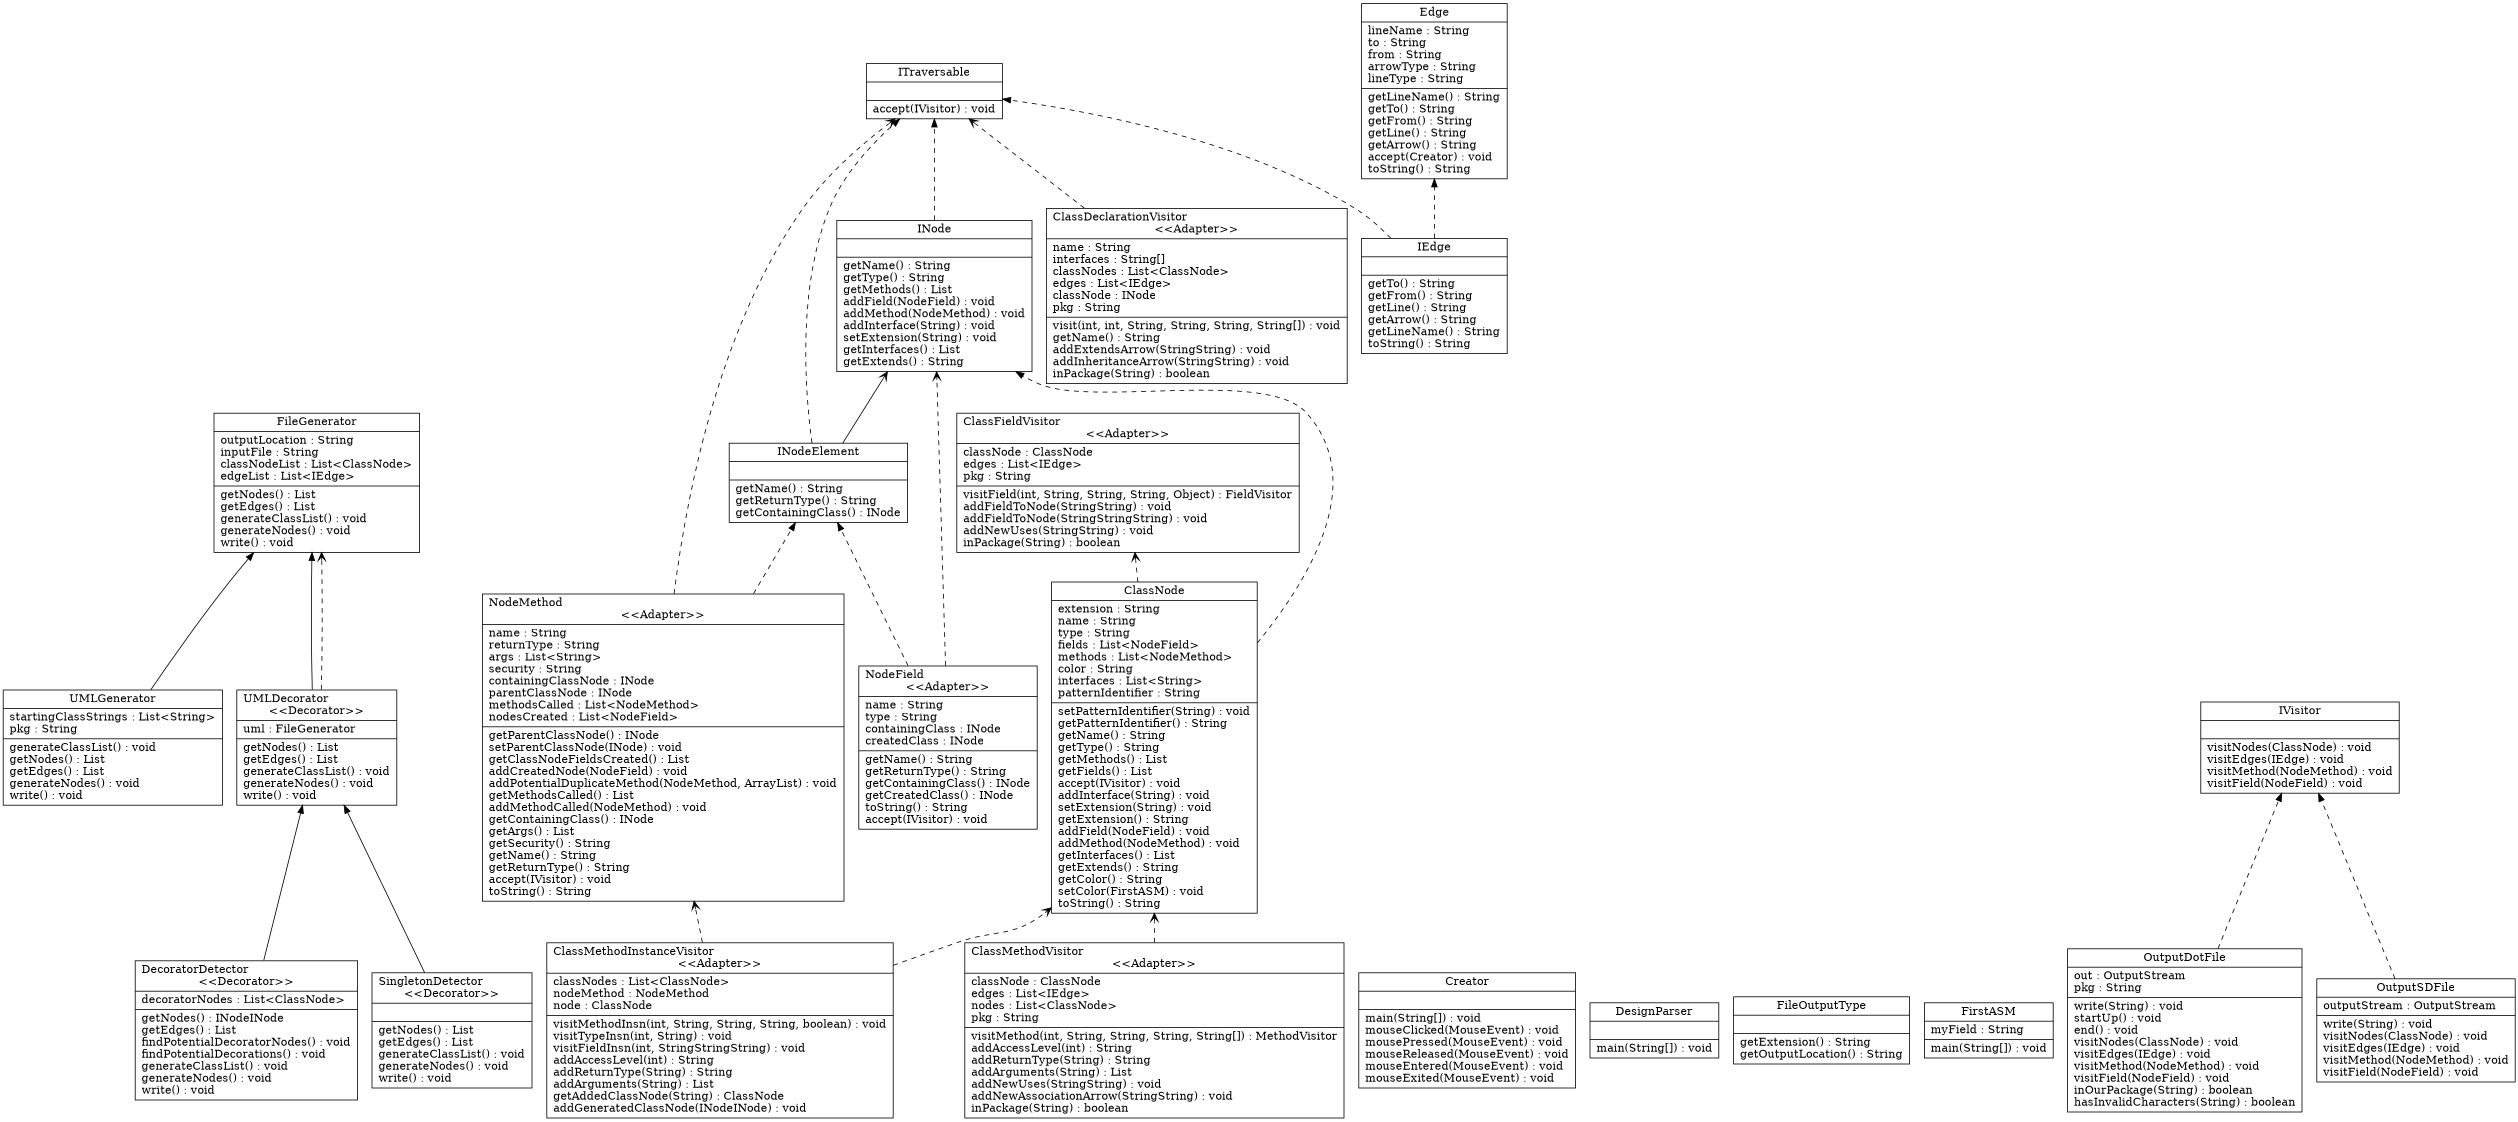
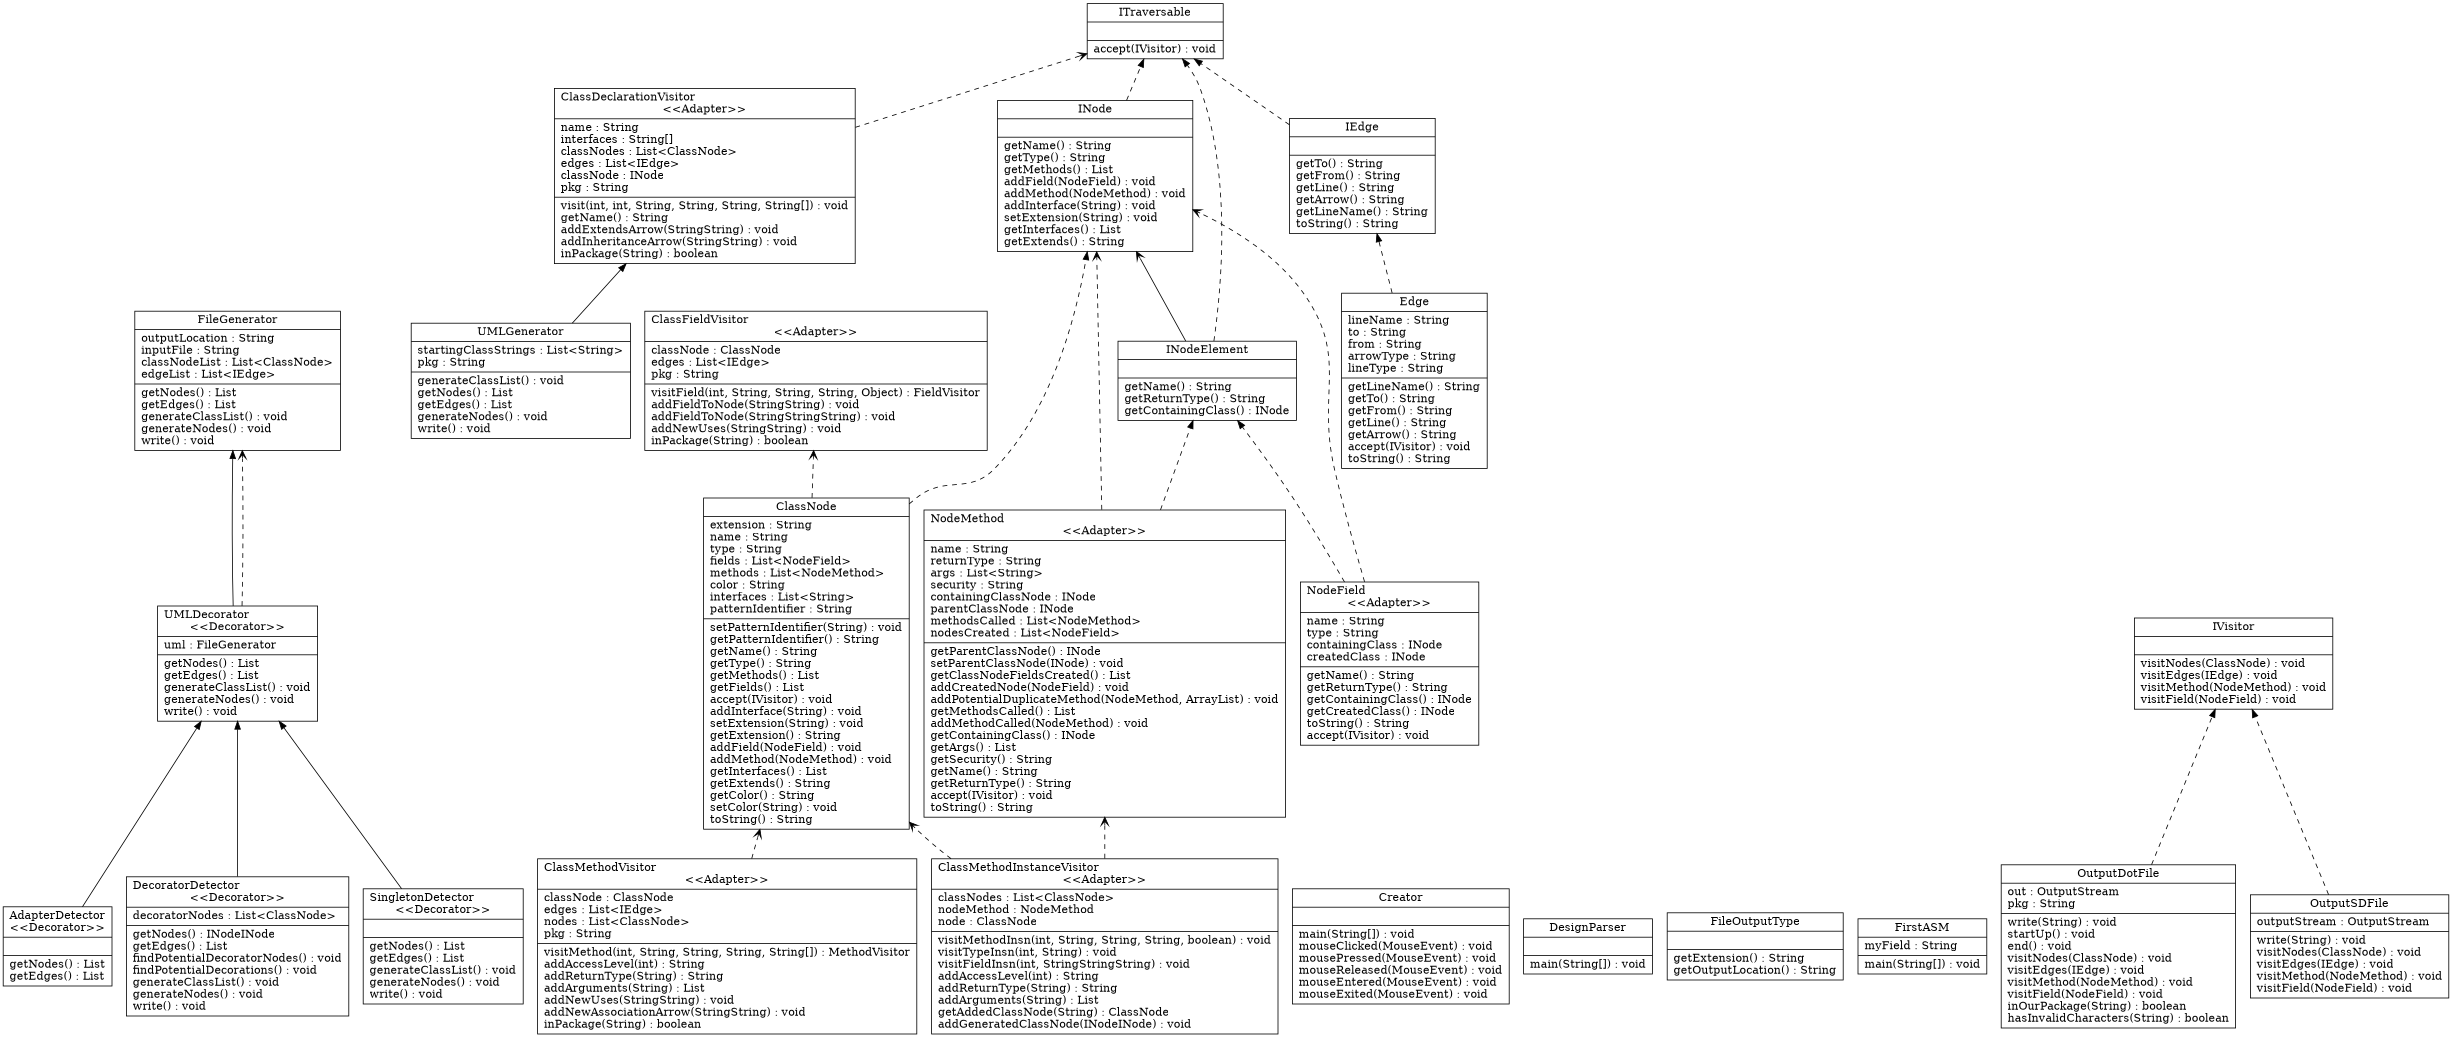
(1430, 157) -> (1410, 447)
(1434, 213) -> (1386, 267)
(736, 336) -> (1099, 385)
(198, 623) -> (596, 296)
(1131, 892) -> (774, 808)
none -> (58, 946)
